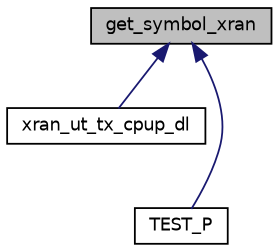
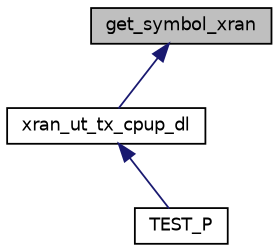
(222, 135) -> (149, 183)
